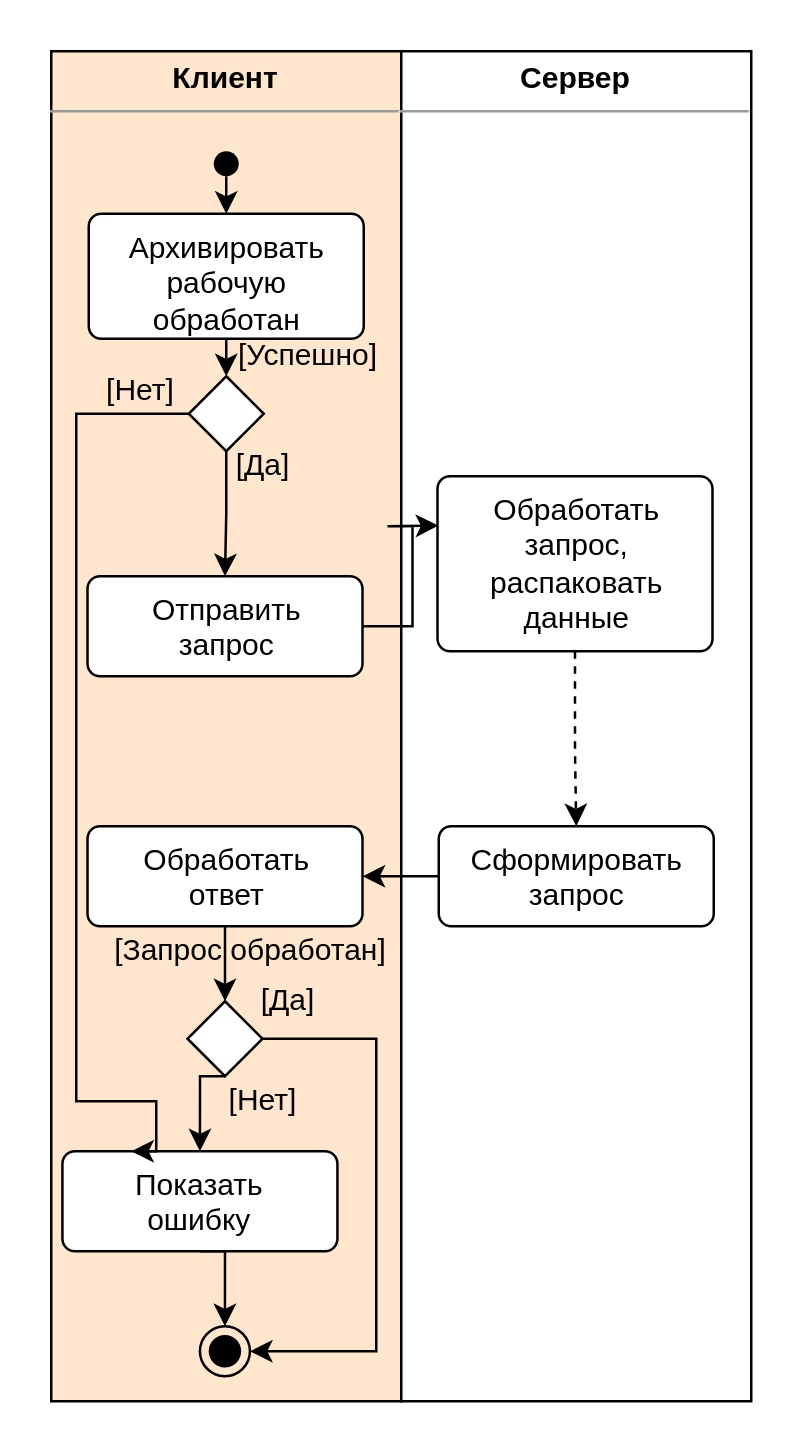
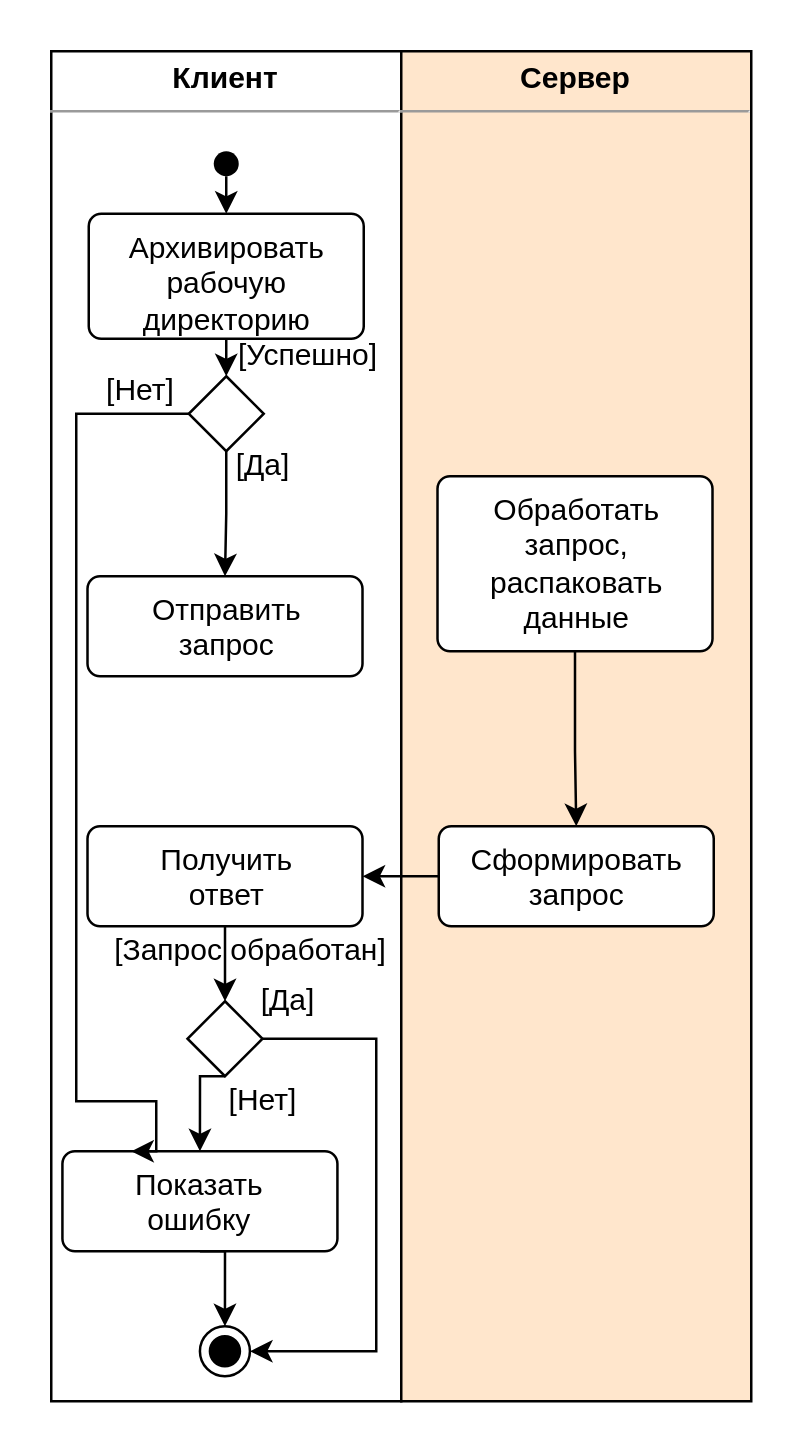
(228, 285) -> (228, 285)
(413, 572) -> none
(226, 726) -> (226, 726)
(576, 726) -> (576, 726)
(575, 727) -> (575, 727)
(228, 880) -> (228, 880)
